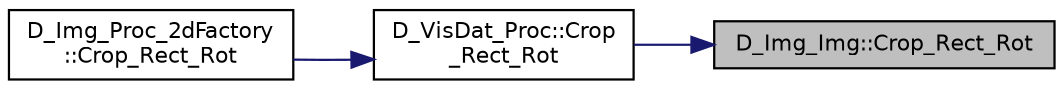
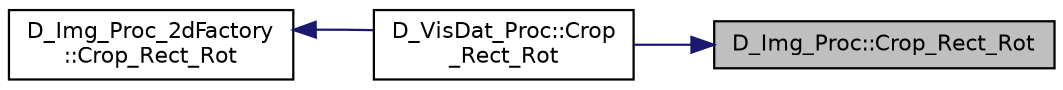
(884, 45) -> (884, 45)
(322, 60) -> (345, 30)
